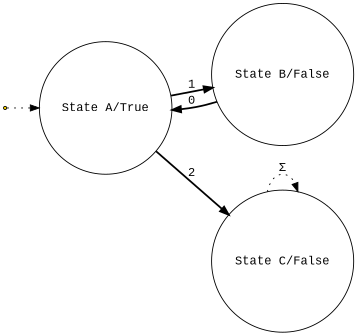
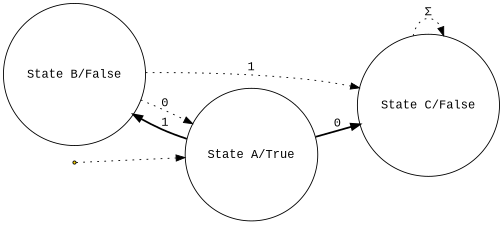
none -> (249, 75)
(199, 106) -> (163, 109)
(192, 173) -> (338, 123)
